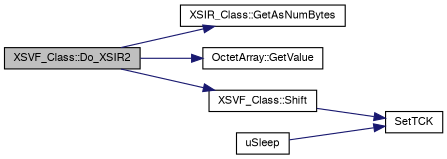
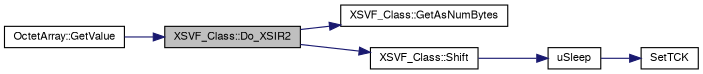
(263, 16) -> (424, 16)
(166, 58) -> (139, 37)
(345, 113) -> (507, 58)
